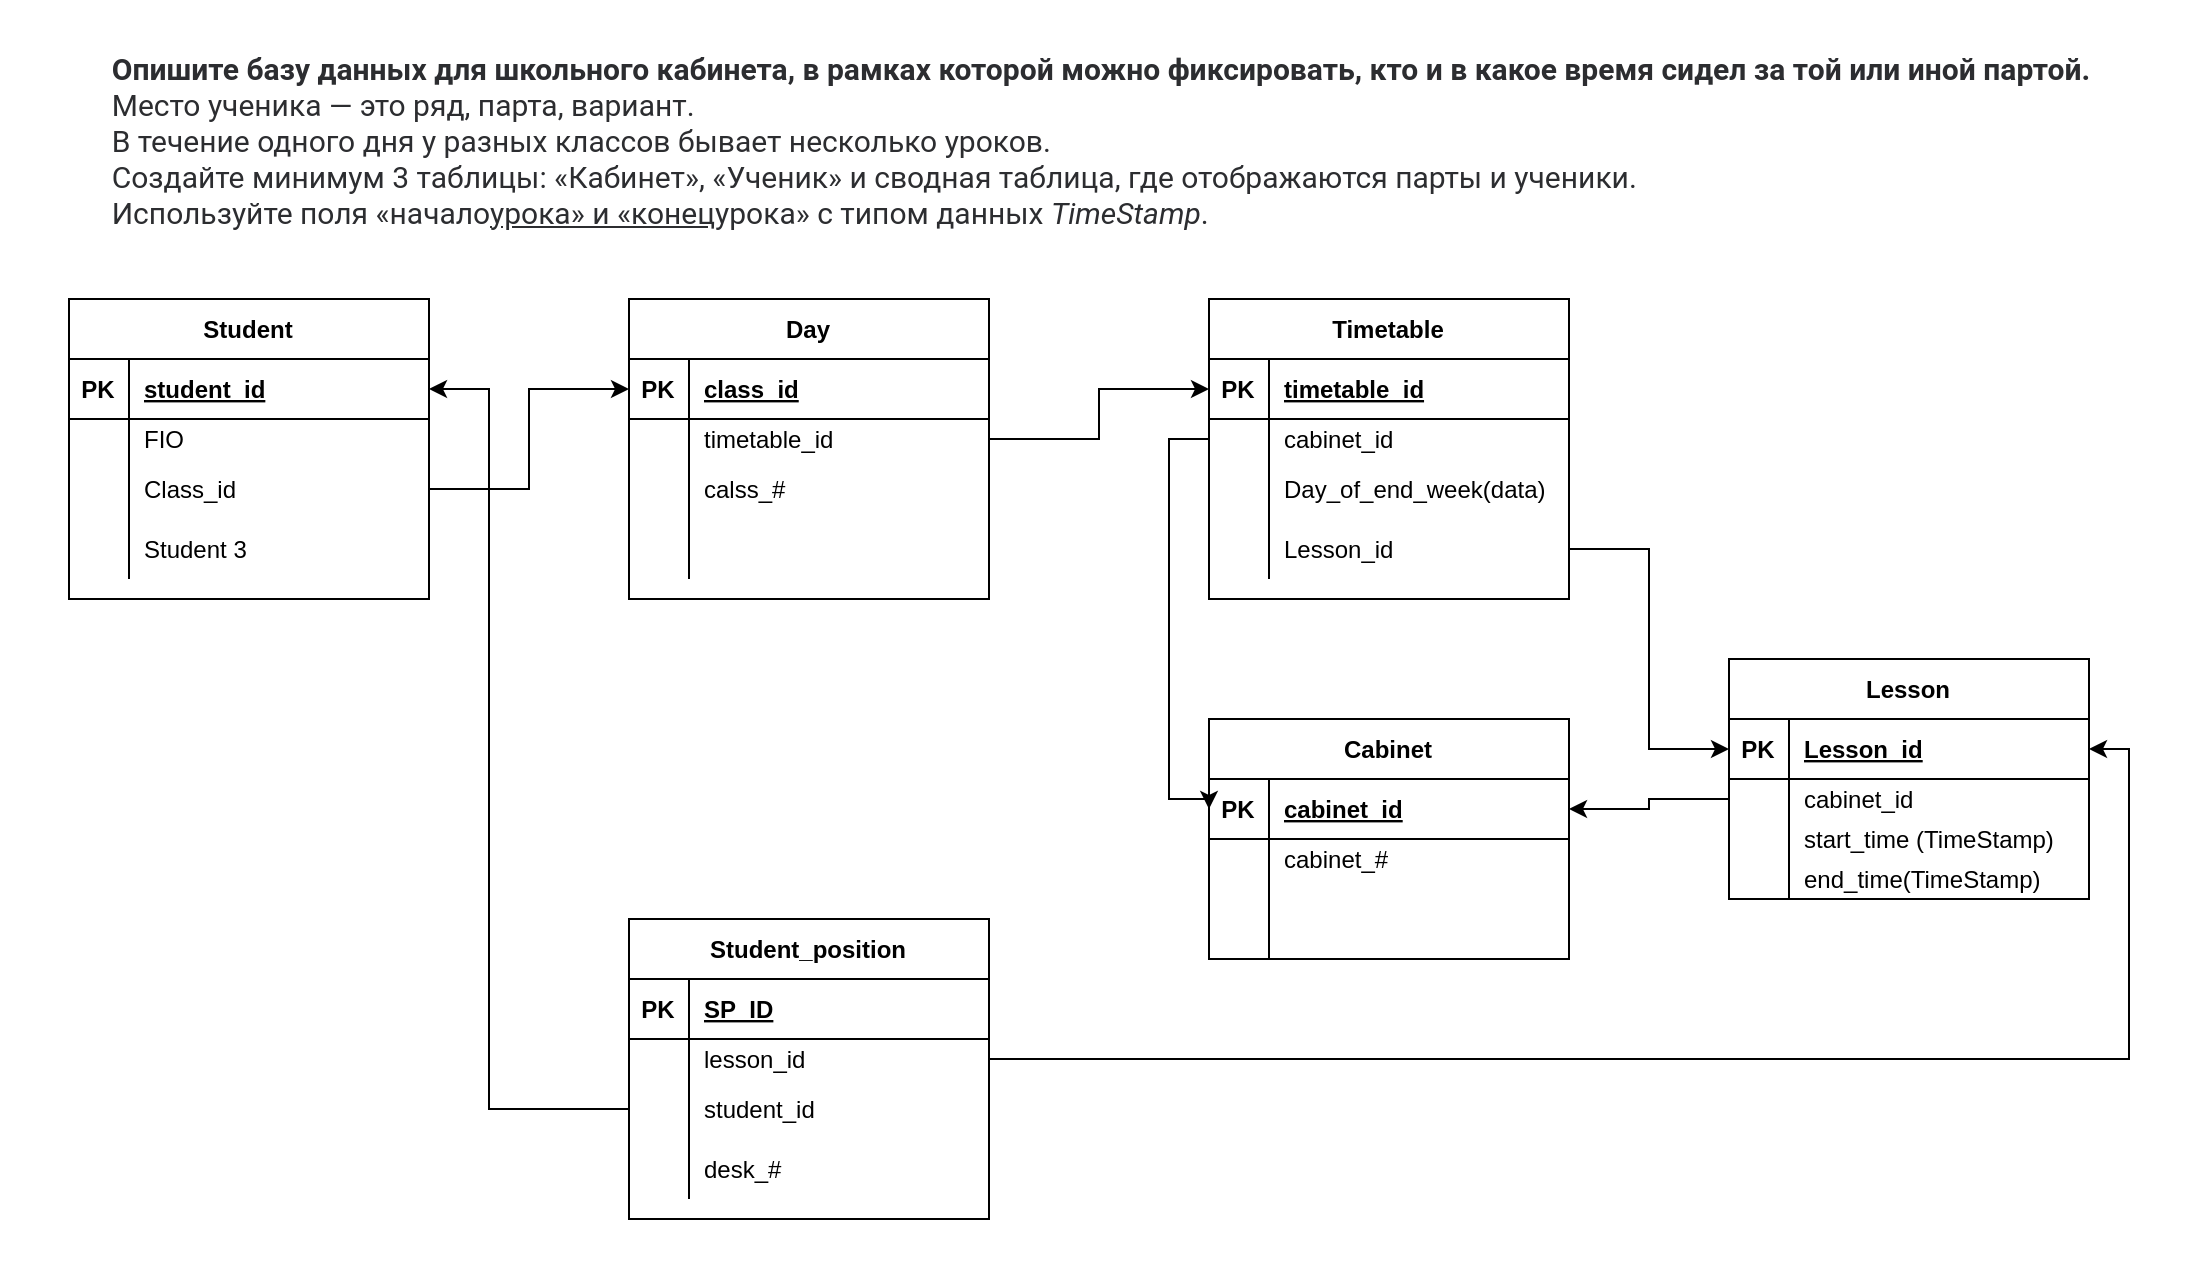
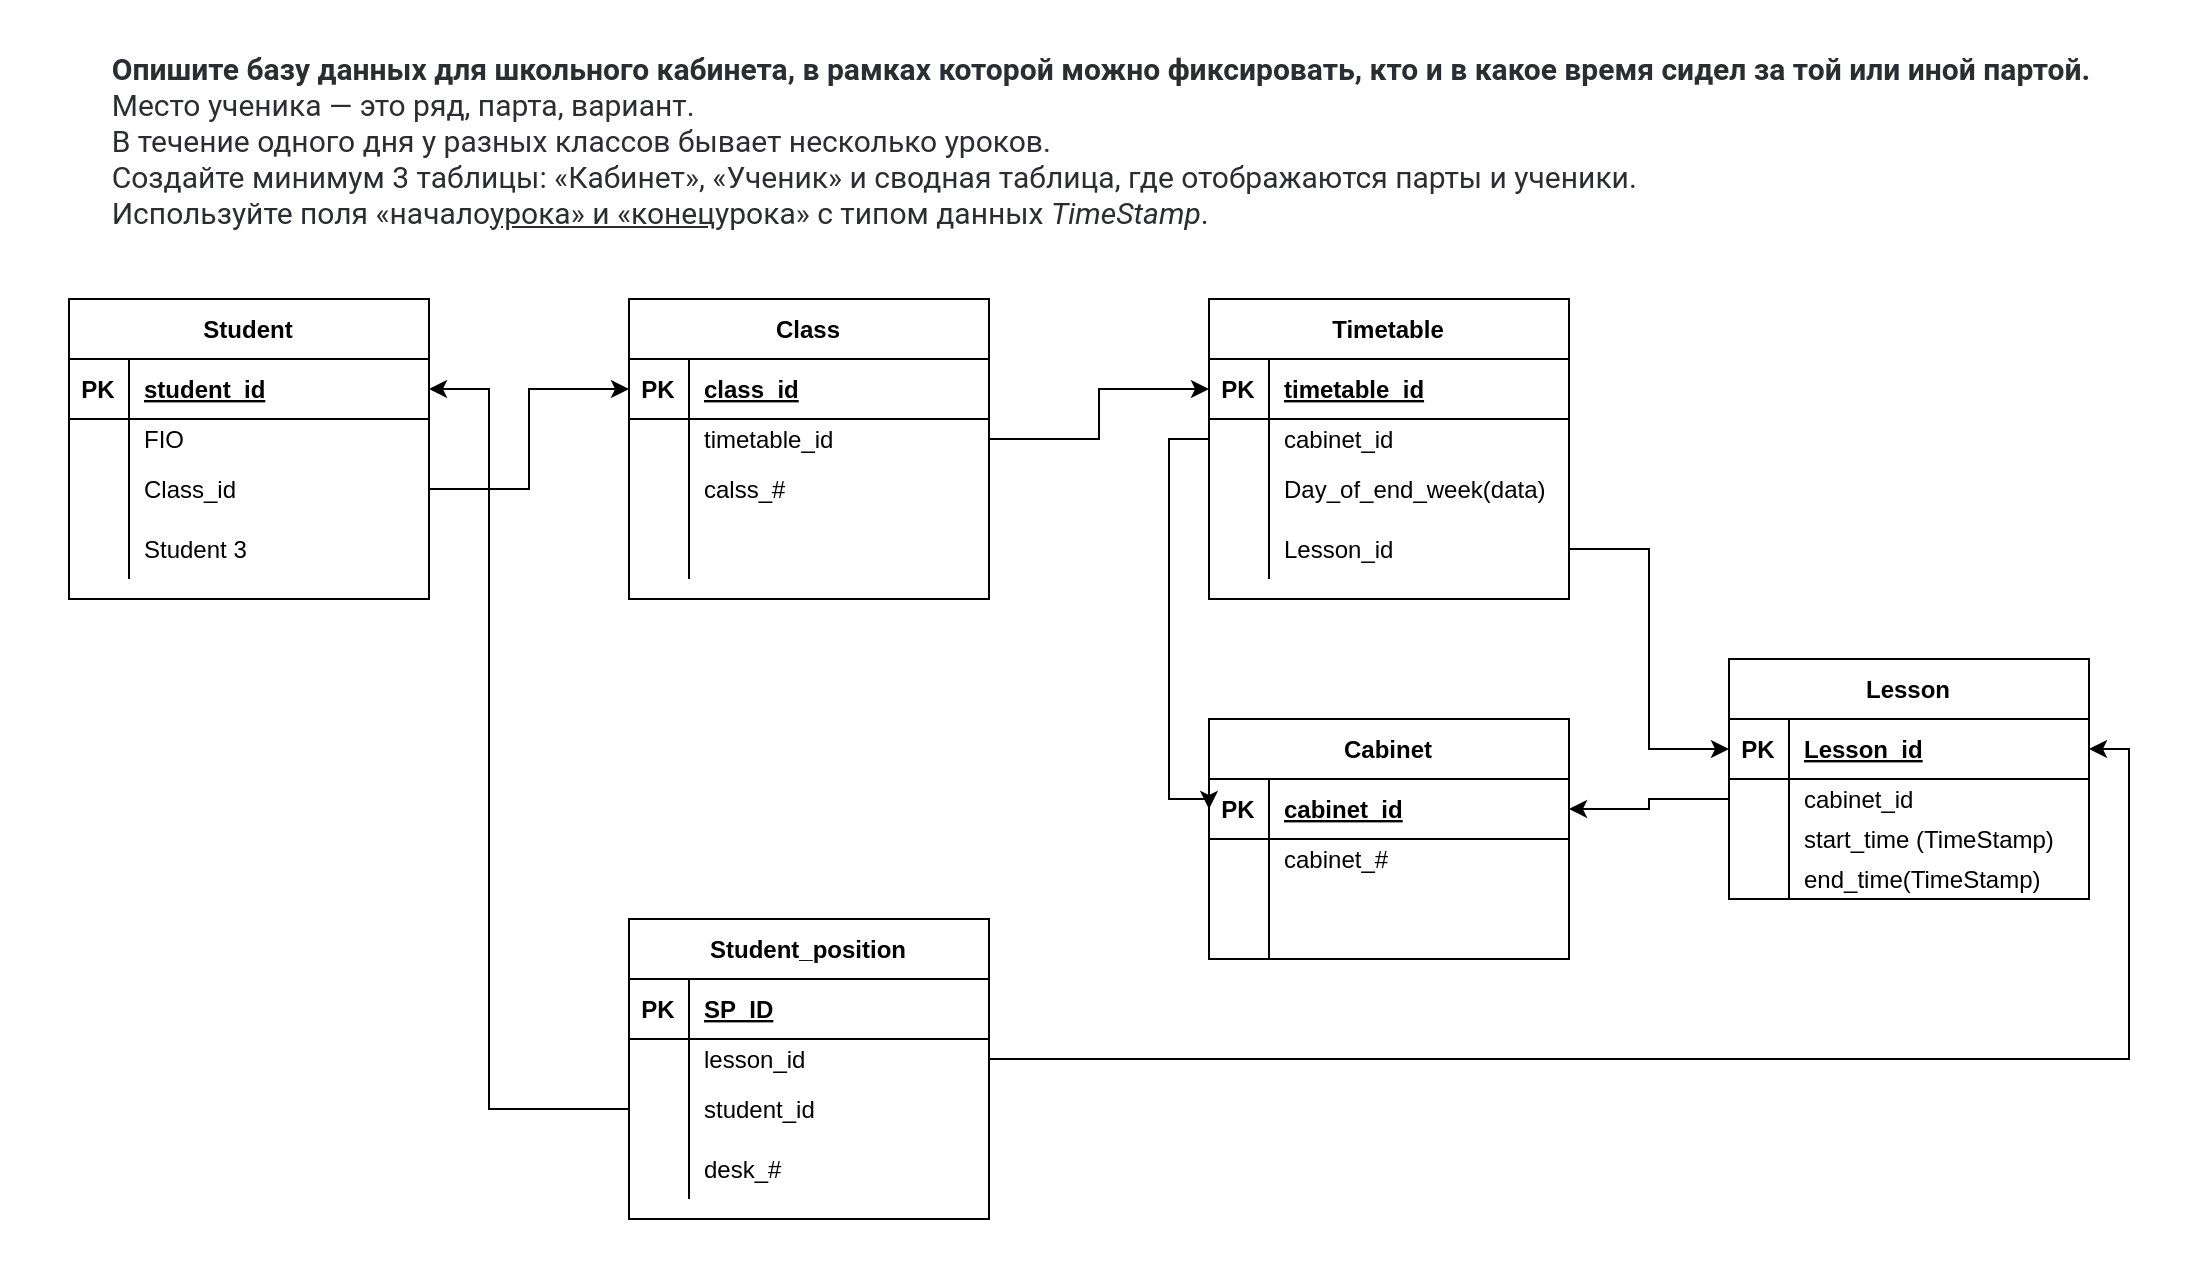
(808, 330) -> (808, 330)
